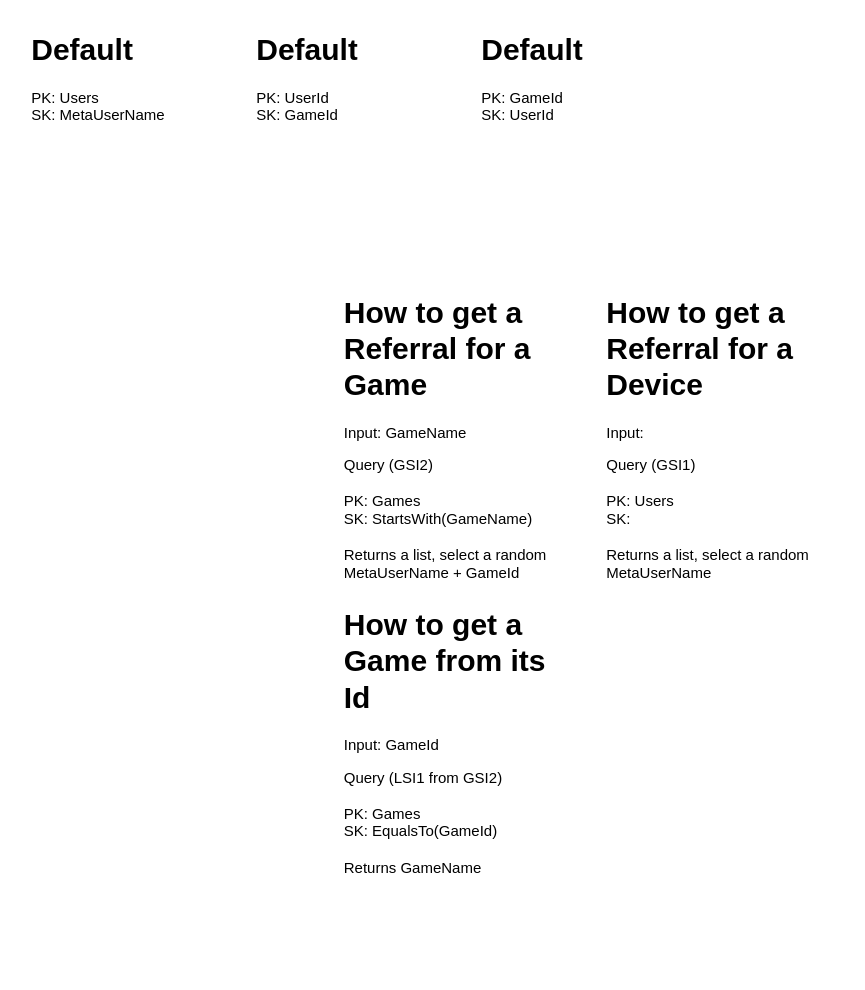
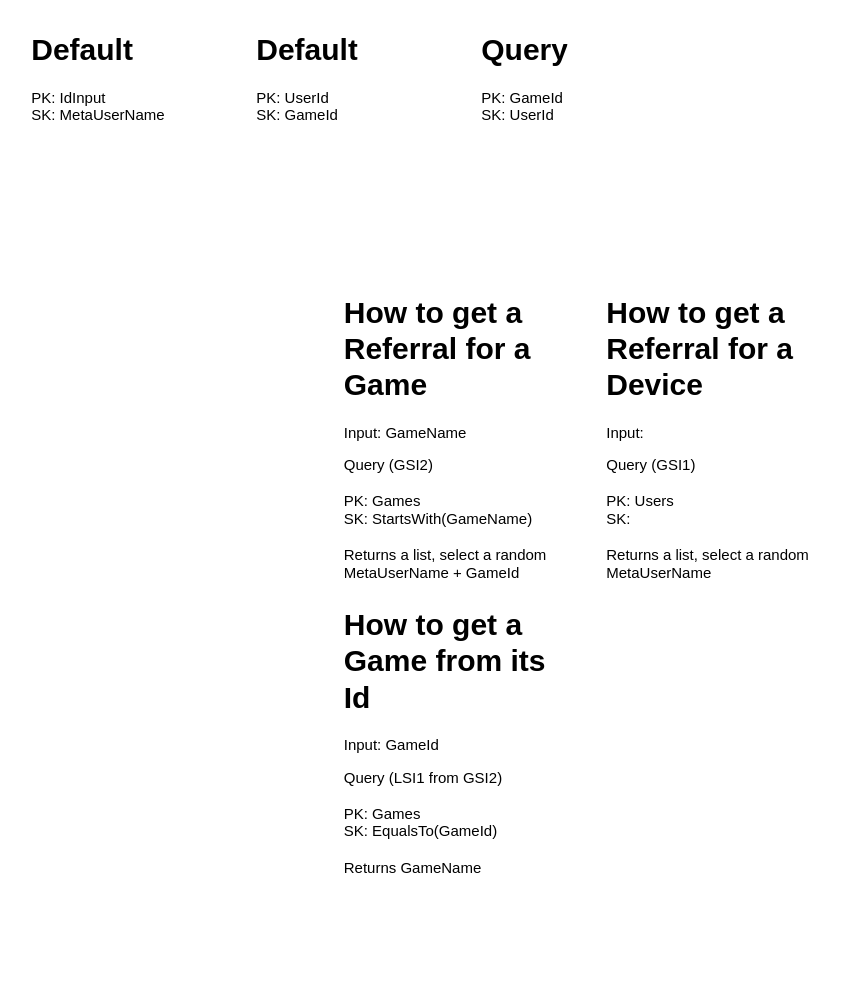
(95, 40) -> (95, 40)
(520, 40) -> (520, 40)
